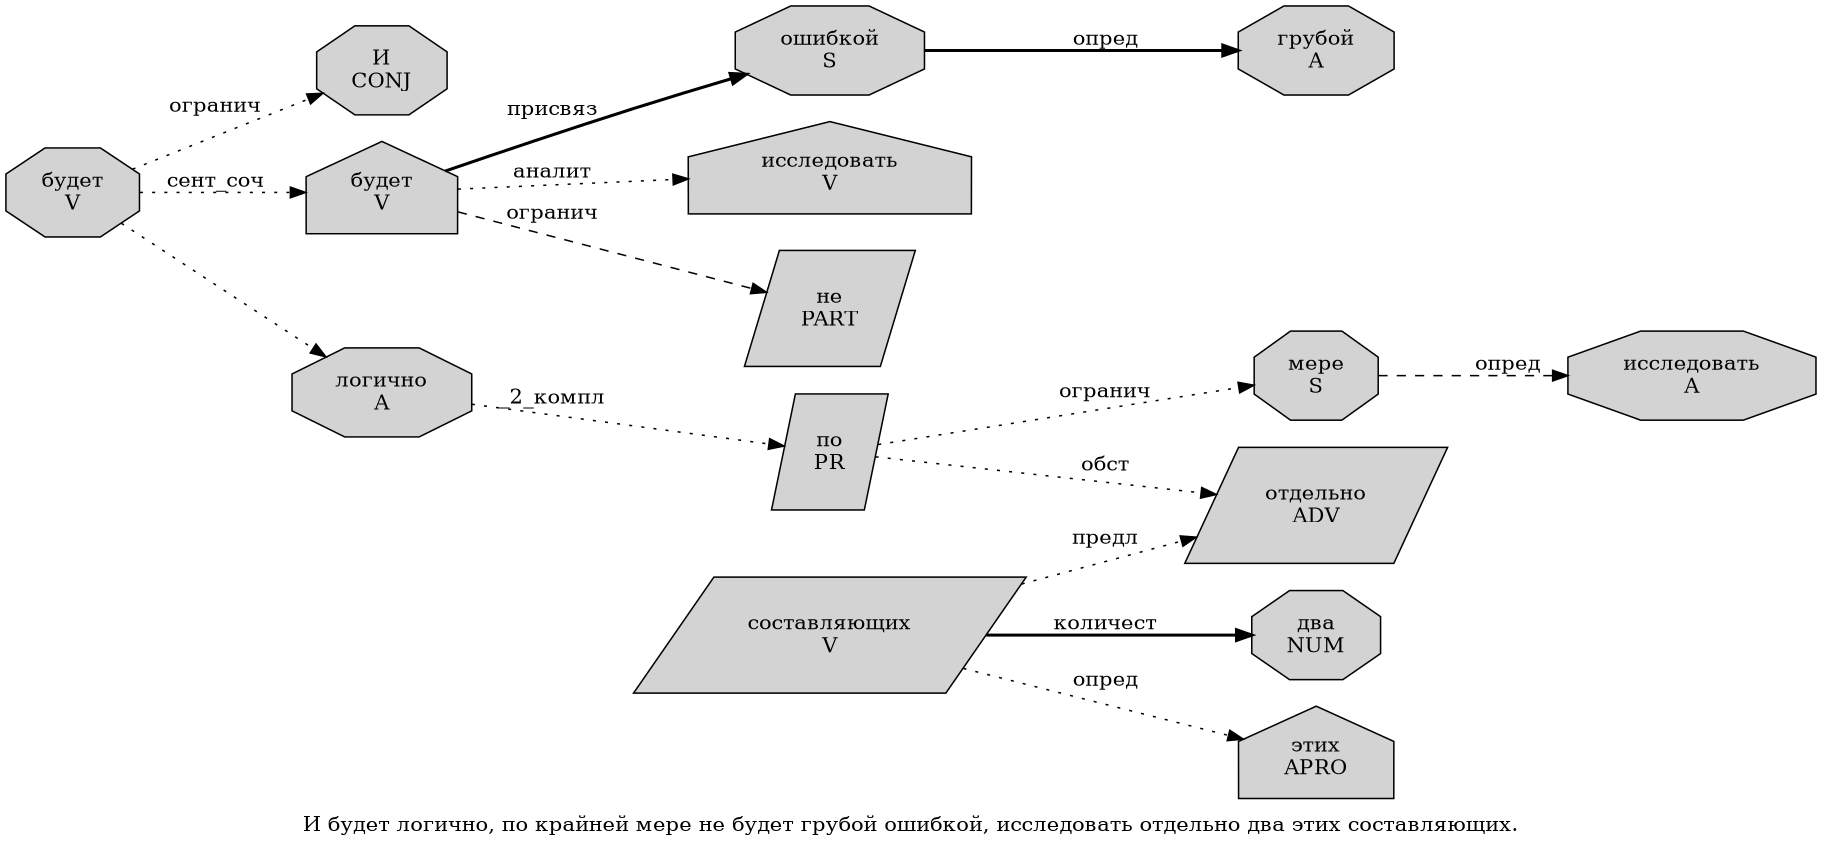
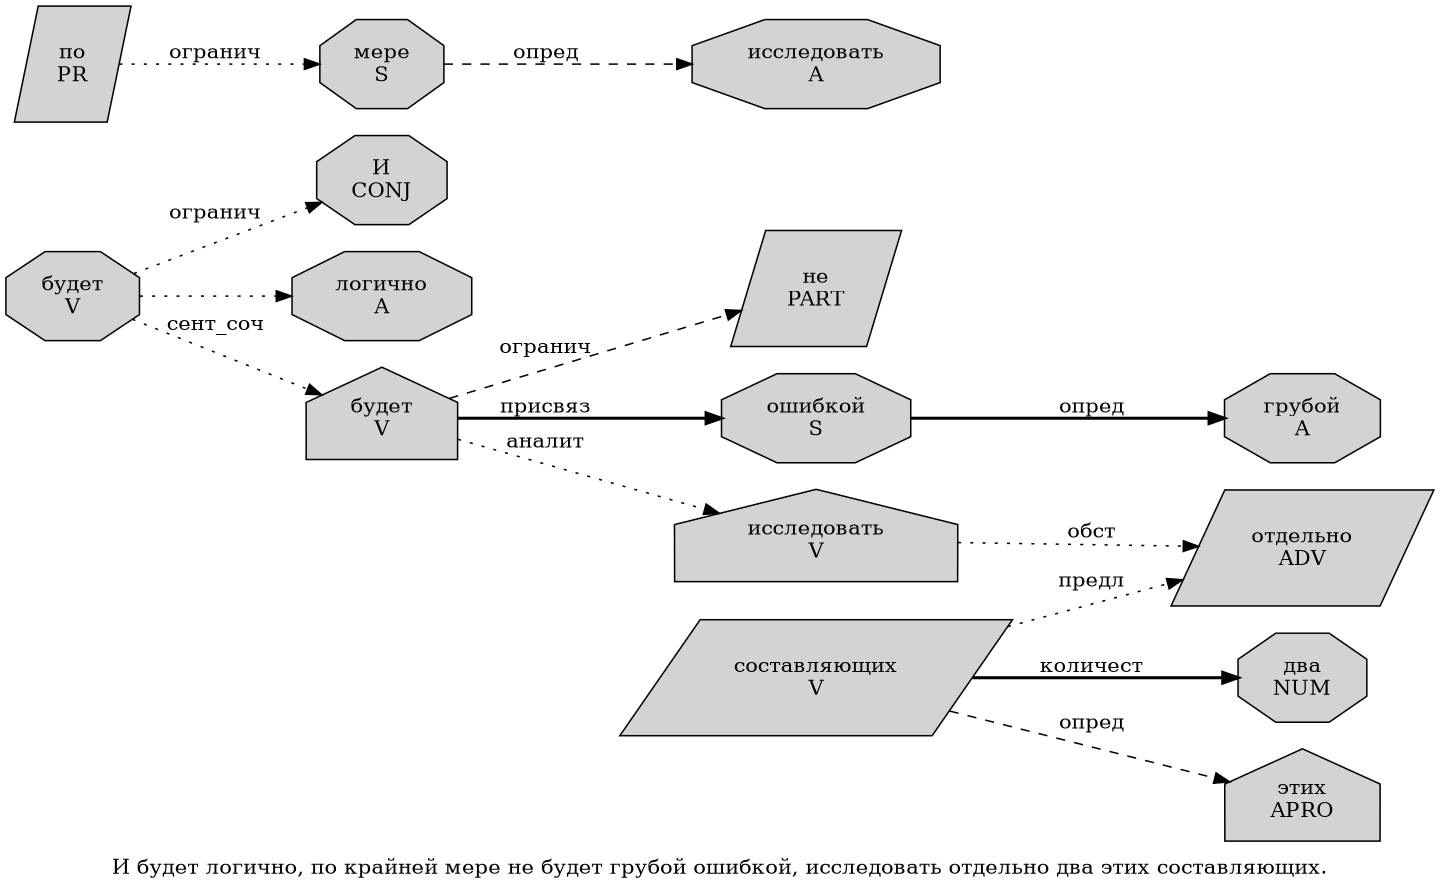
(620, 424) -> none
(1038, 475) -> (1071, 544)
(1096, 702) -> (1082, 745)
